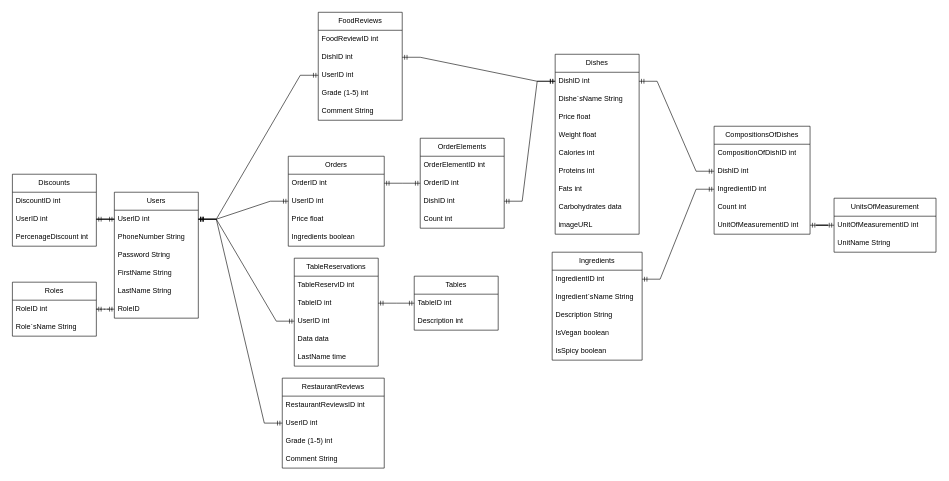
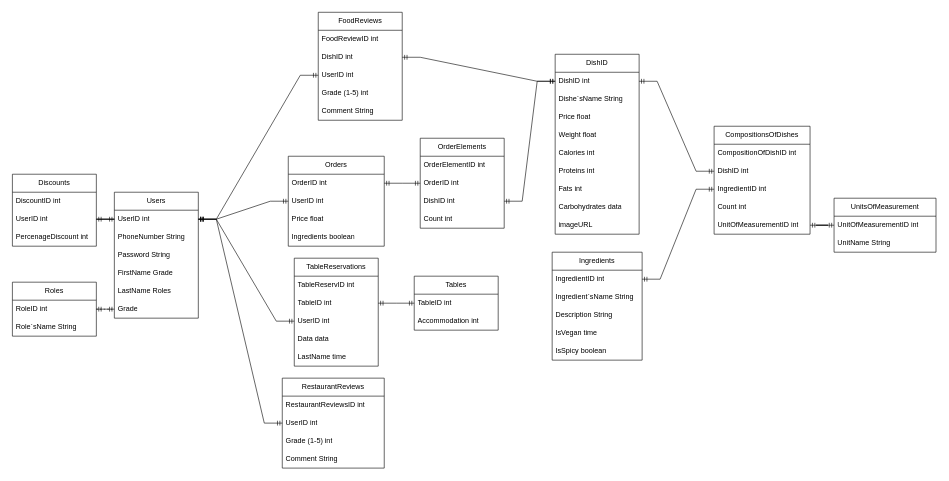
(597, 63) -> (597, 63)
(147, 273) -> (146, 273)
(146, 291) -> (144, 291)
(129, 309) -> (128, 309)
(444, 321) -> (449, 321)
(584, 333) -> (578, 333)
